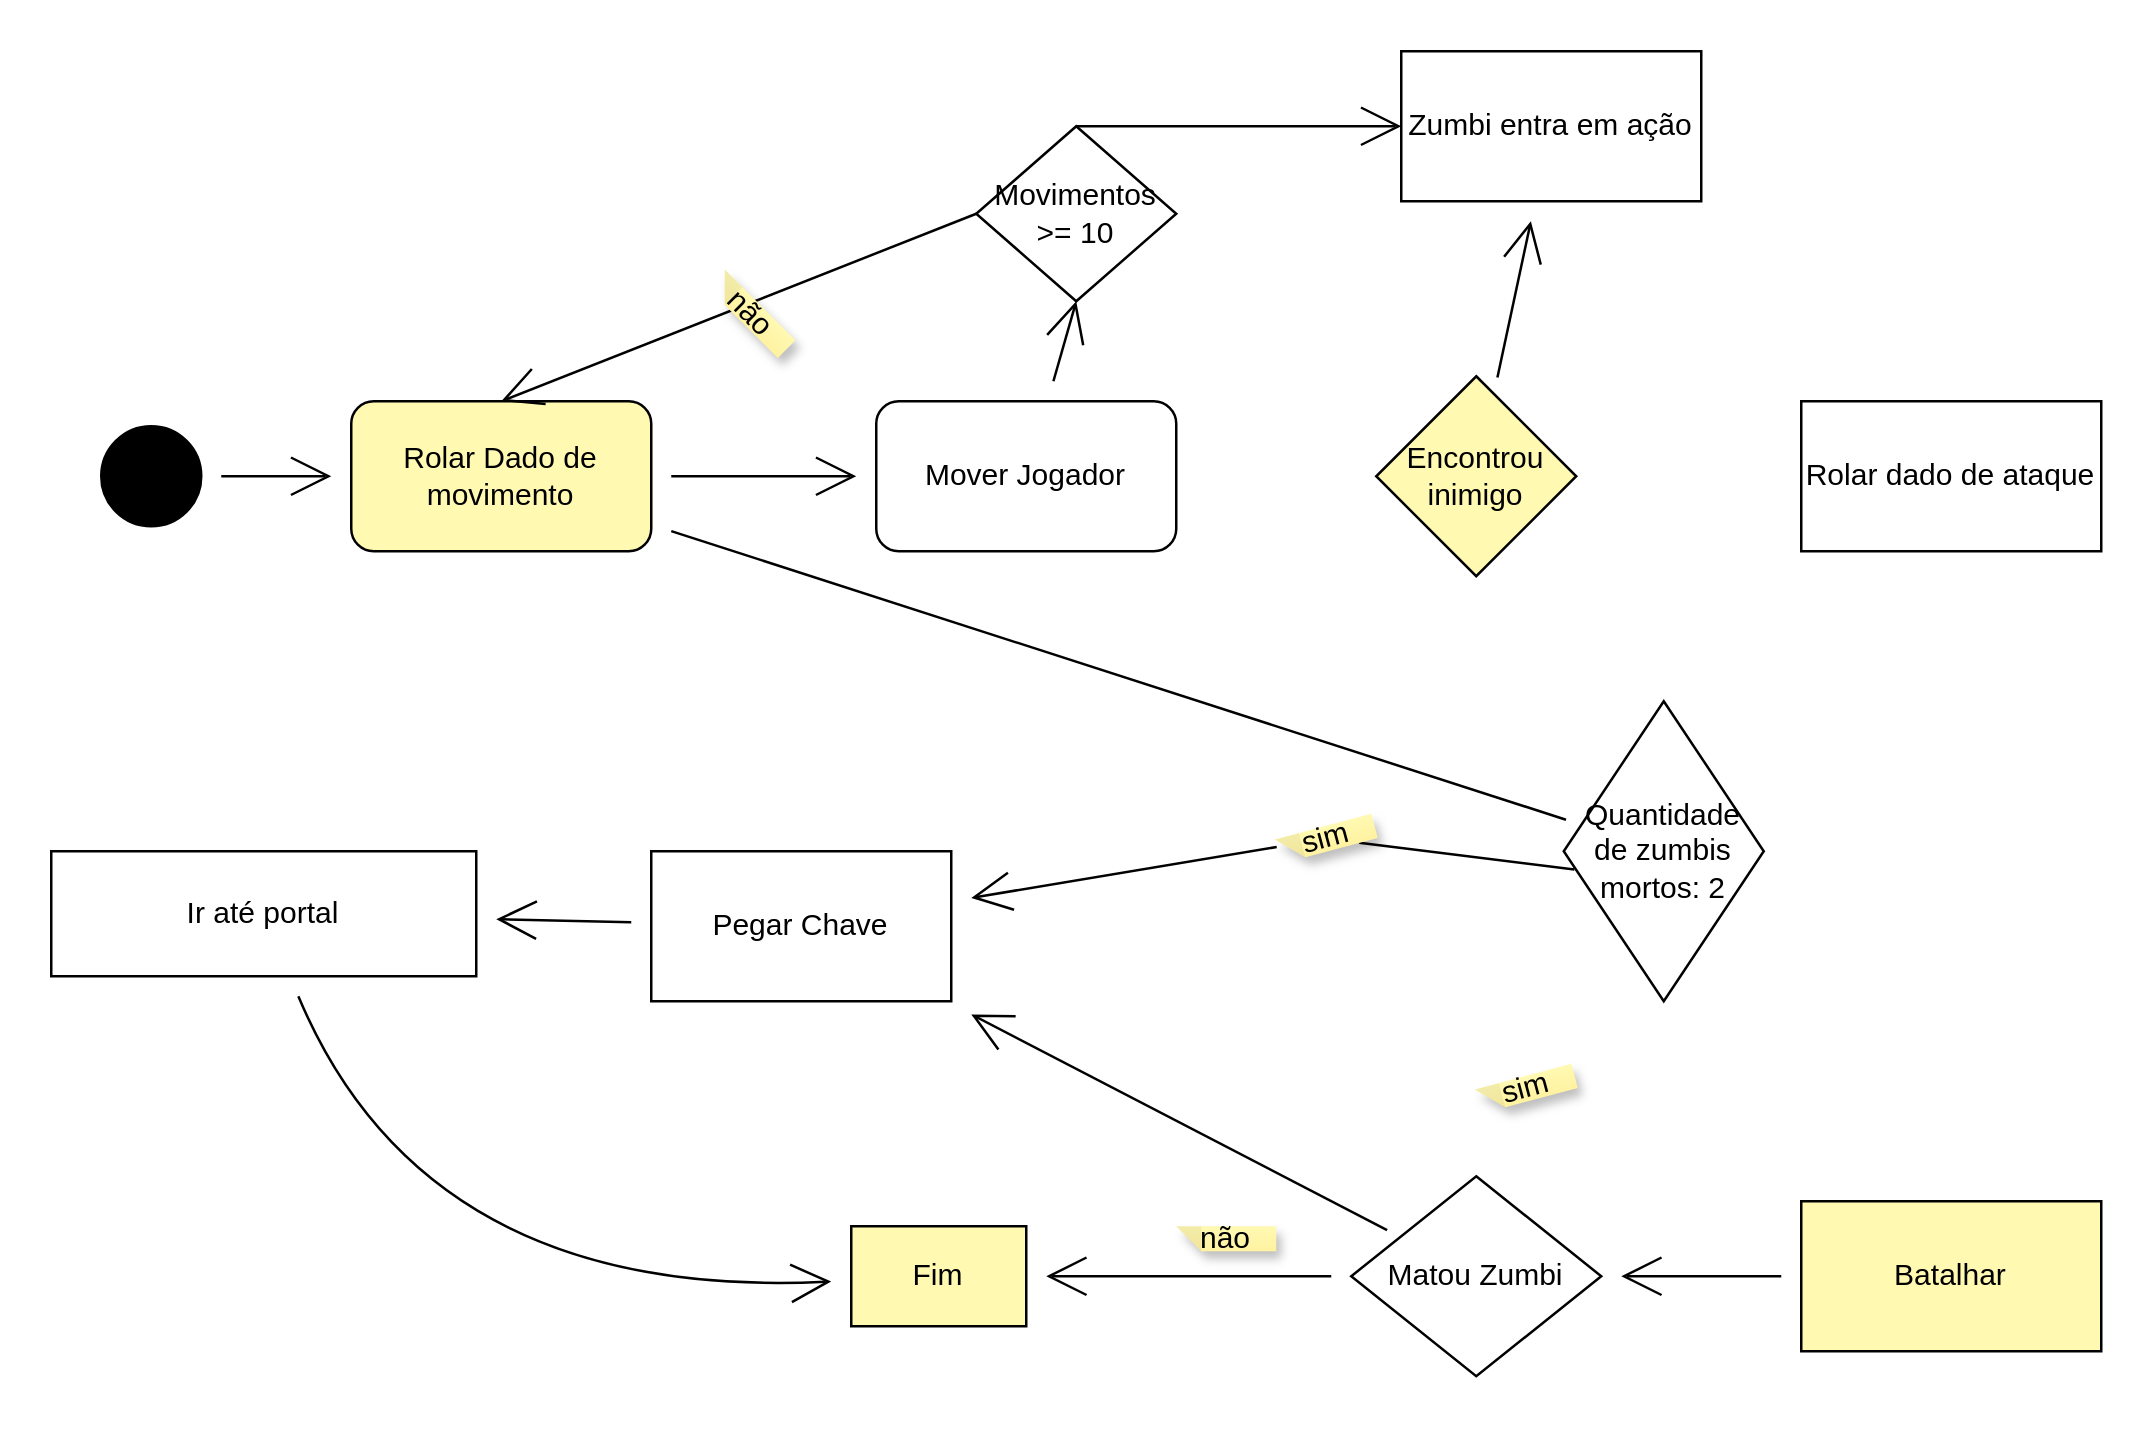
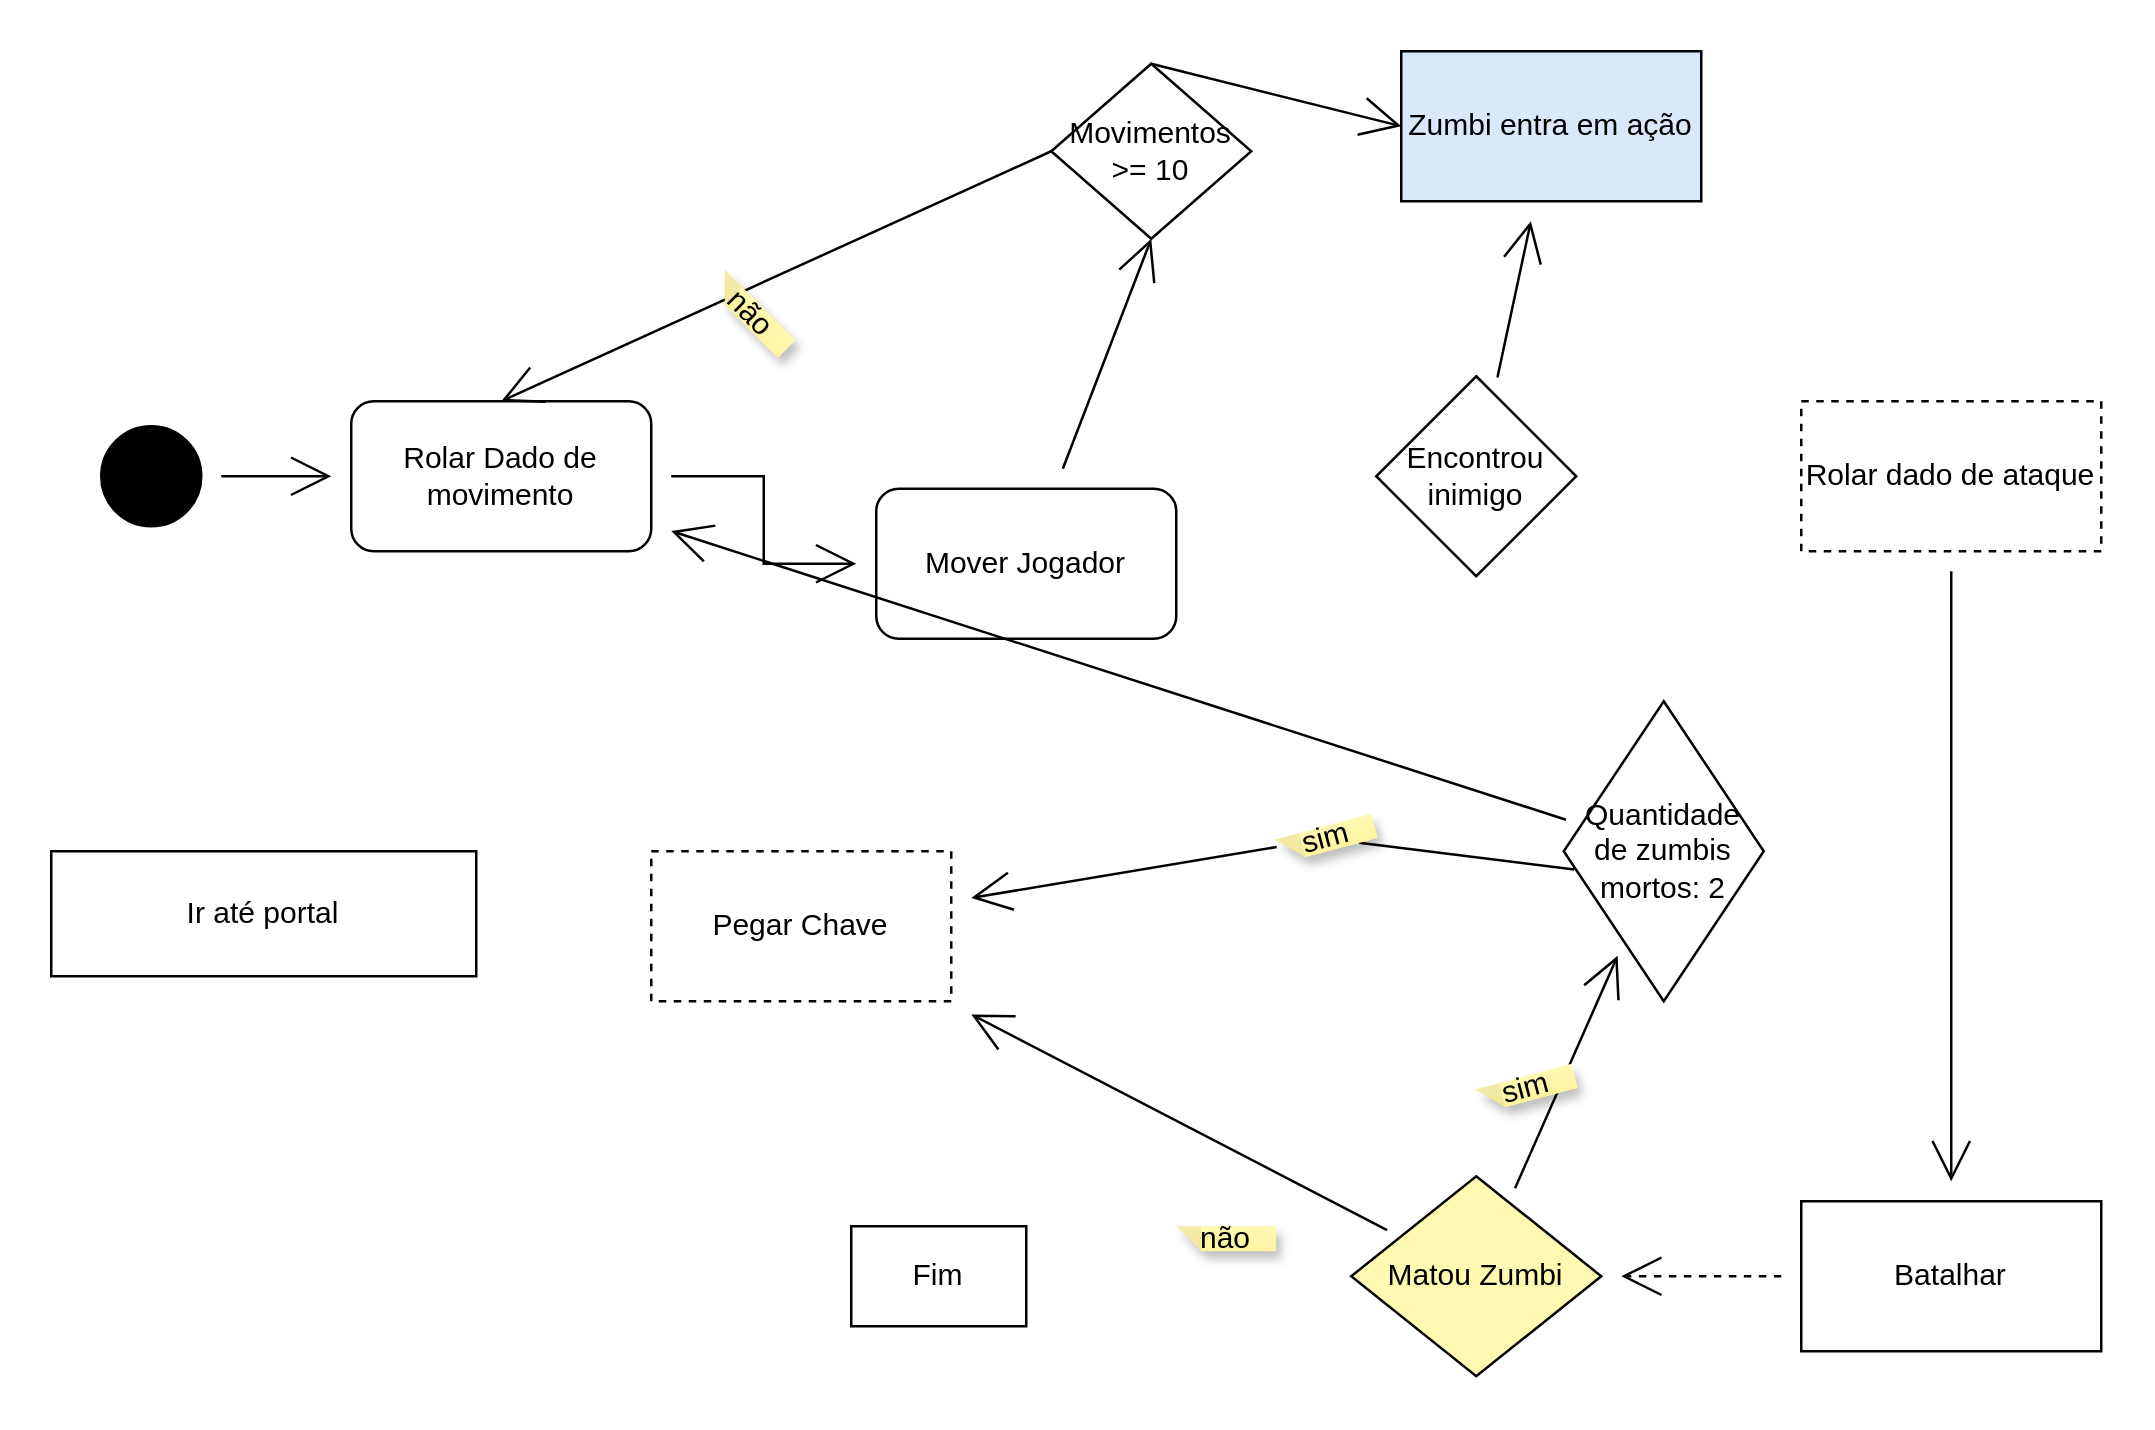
(1551, 126) -> (1551, 126)
(1076, 214) -> (1151, 151)
(501, 476) -> (501, 476)
(1026, 476) -> (1026, 564)
(1476, 476) -> (1476, 476)
(1951, 476) -> (1951, 476)
(676, 533) -> (679, 534)
none -> (1951, 873)
(566, 921) -> none
(801, 926) -> (801, 926)
(511, 1228) -> none
(939, 1276) -> (939, 1276)
(1190, 1276) -> (1592, 1013)
(1476, 1276) -> (1476, 1276)
(1700, 1276) -> (1700, 1276)
(1951, 1276) -> (1951, 1276)
